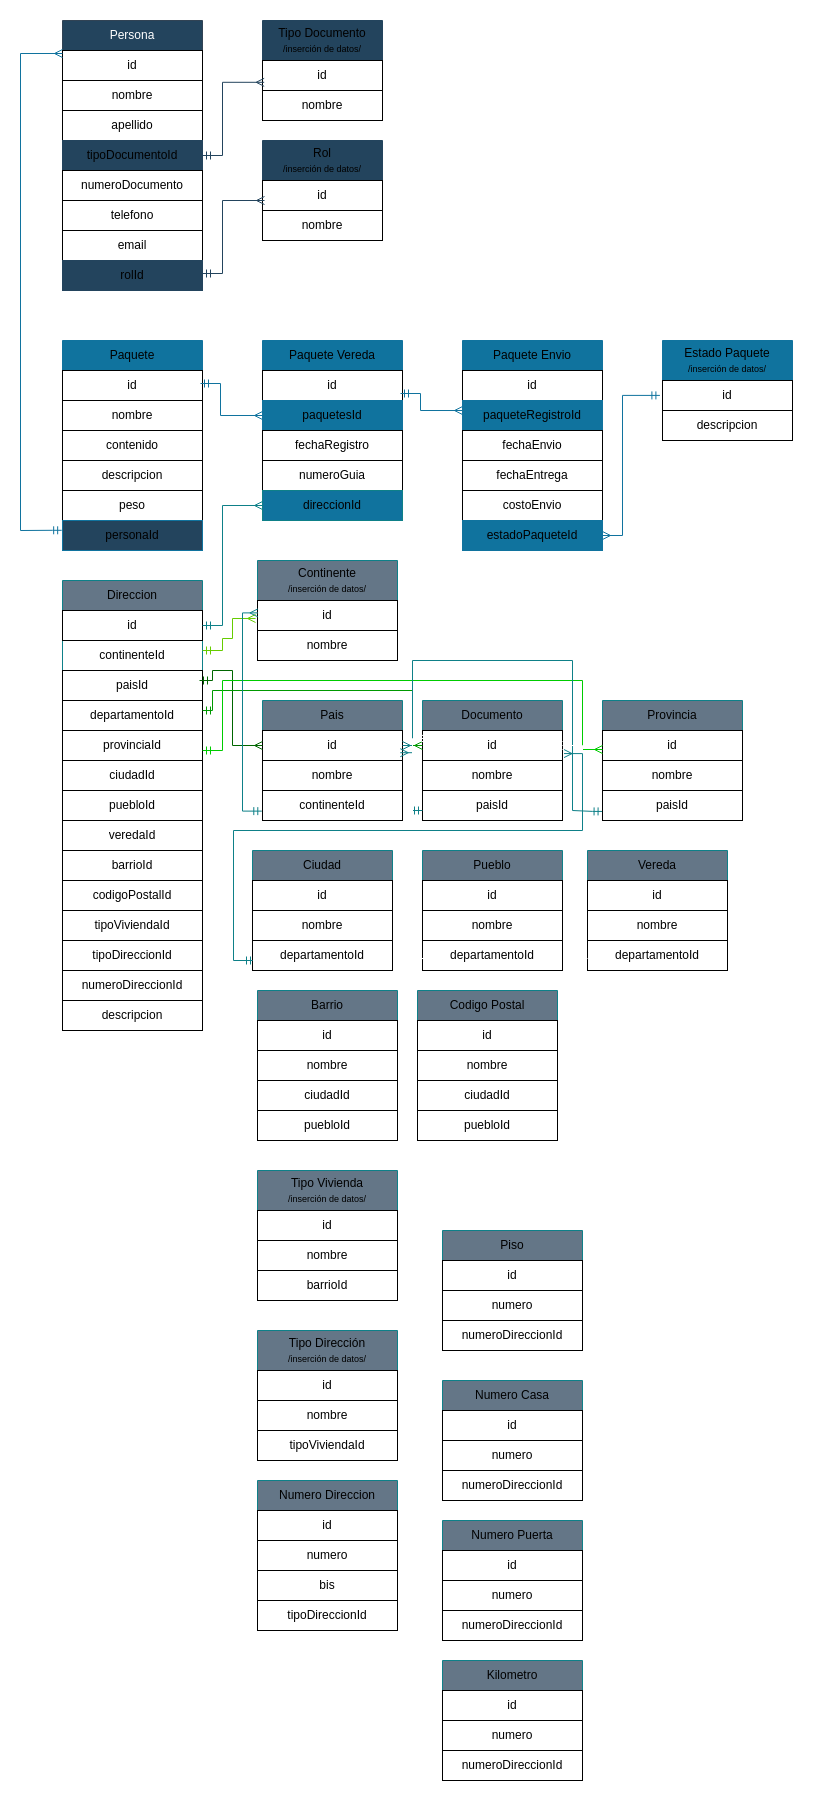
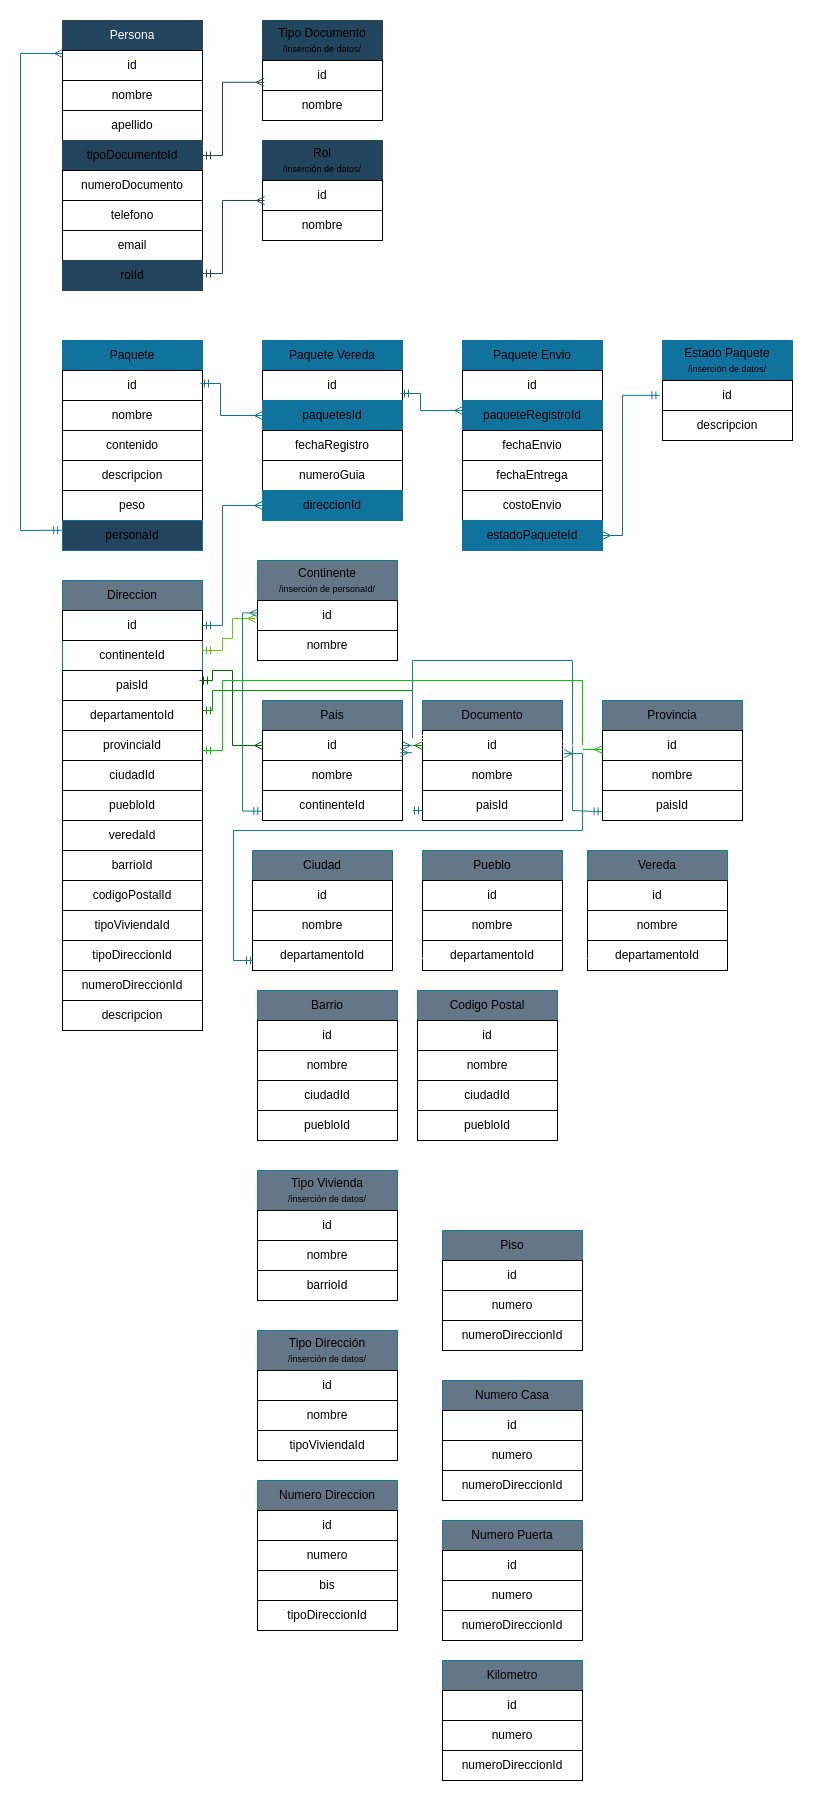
(328, 581) -> (328, 581)
